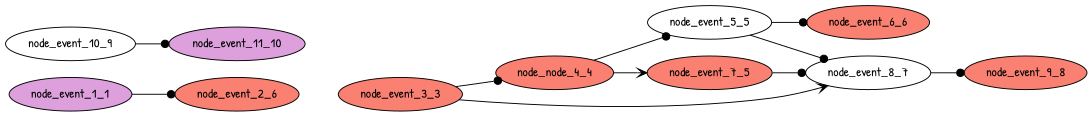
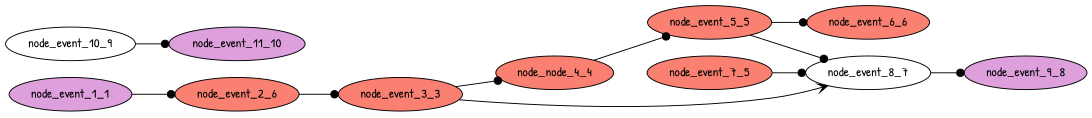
(710, 22) -> (710, 22)
(626, 73) -> none
(1026, 73) -> (1026, 73)
none -> (315, 94)
